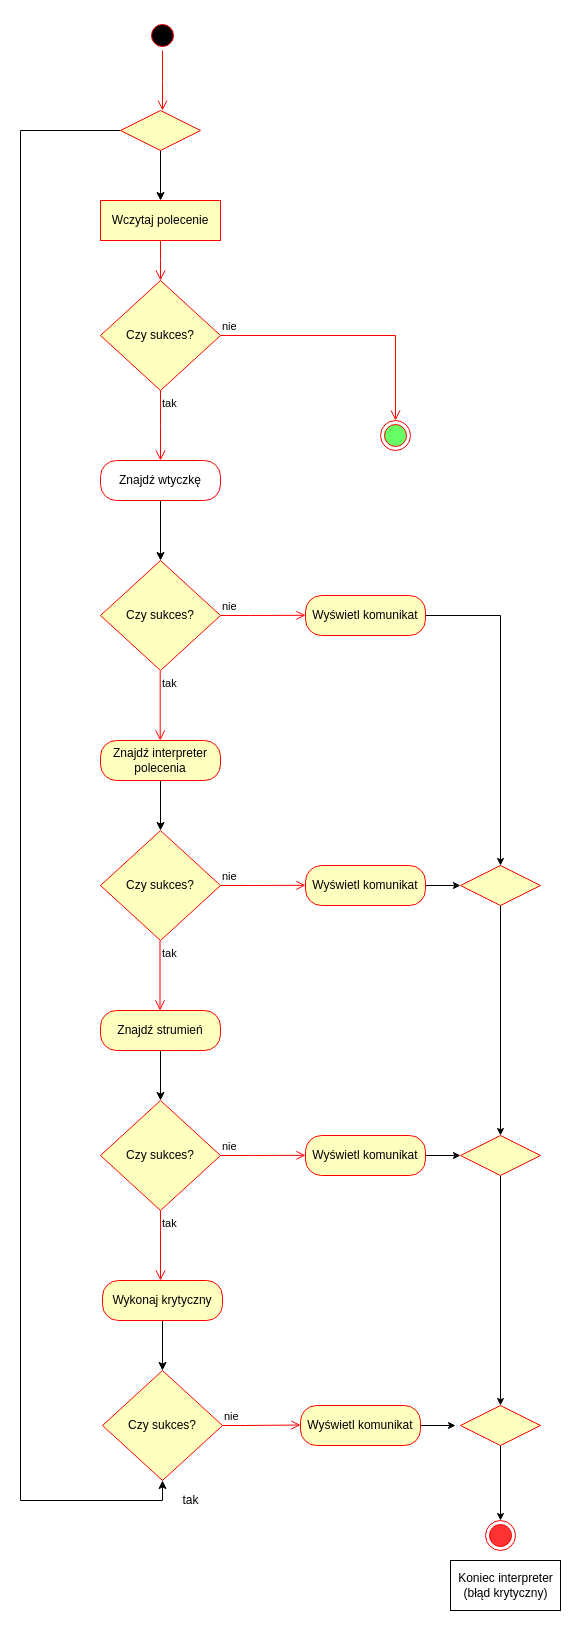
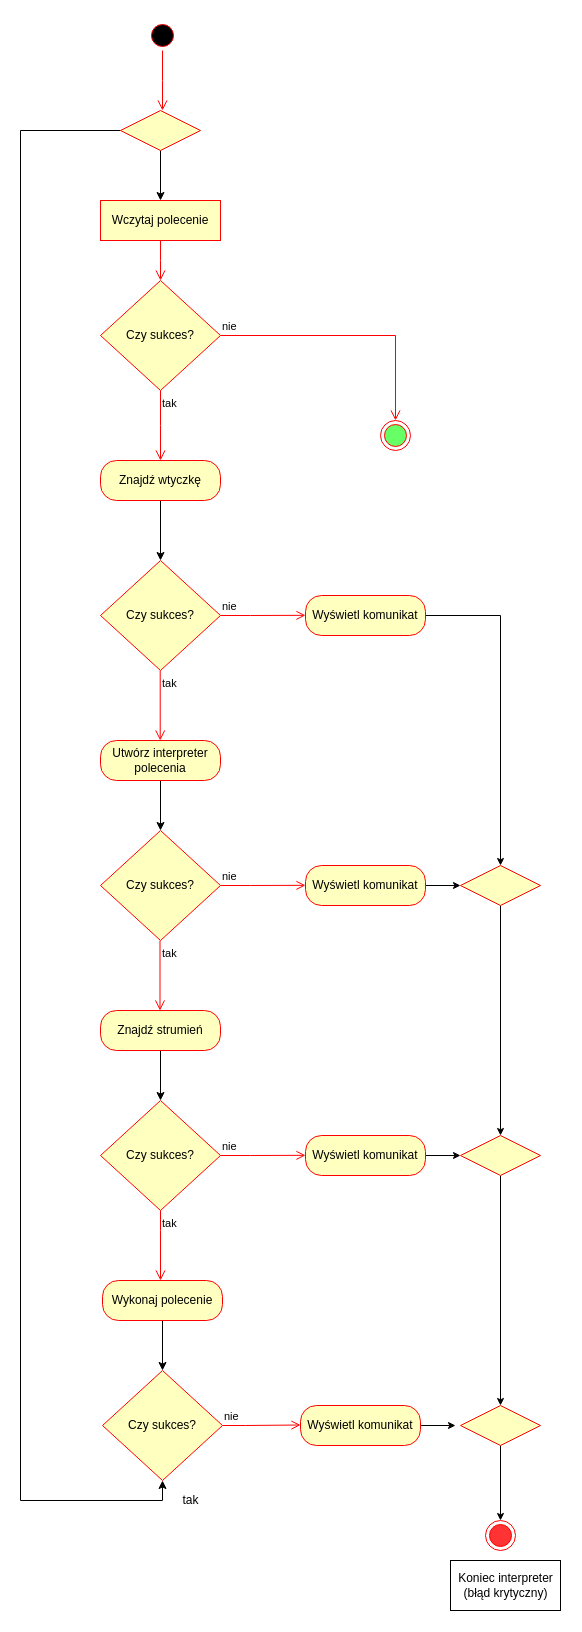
(161, 481) -> (161, 481)
(161, 761) -> (161, 761)
(163, 1301) -> (163, 1301)
